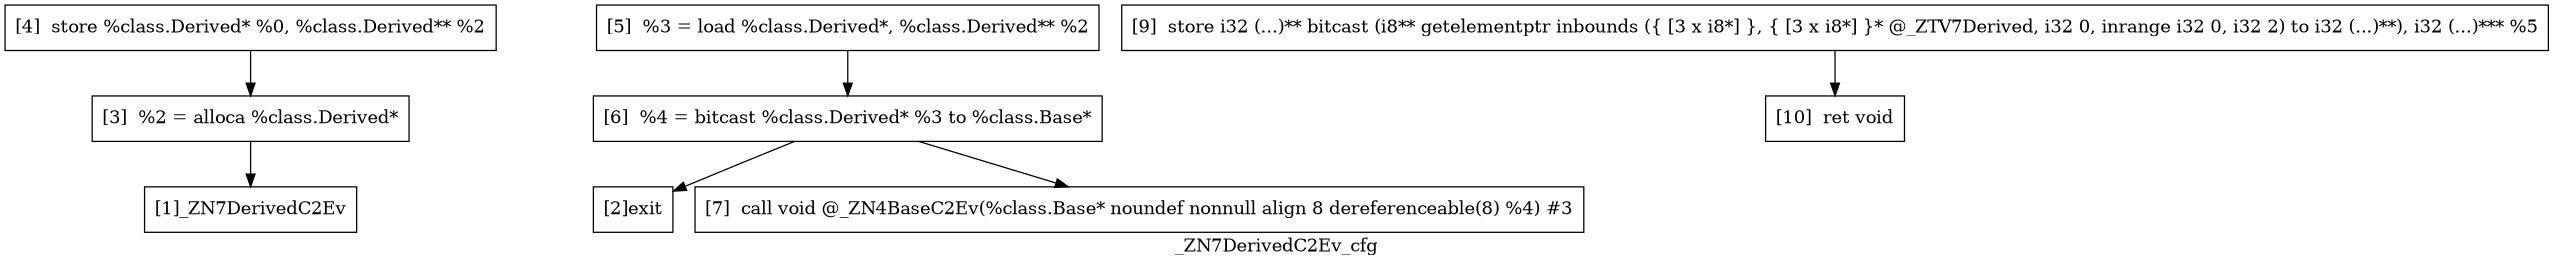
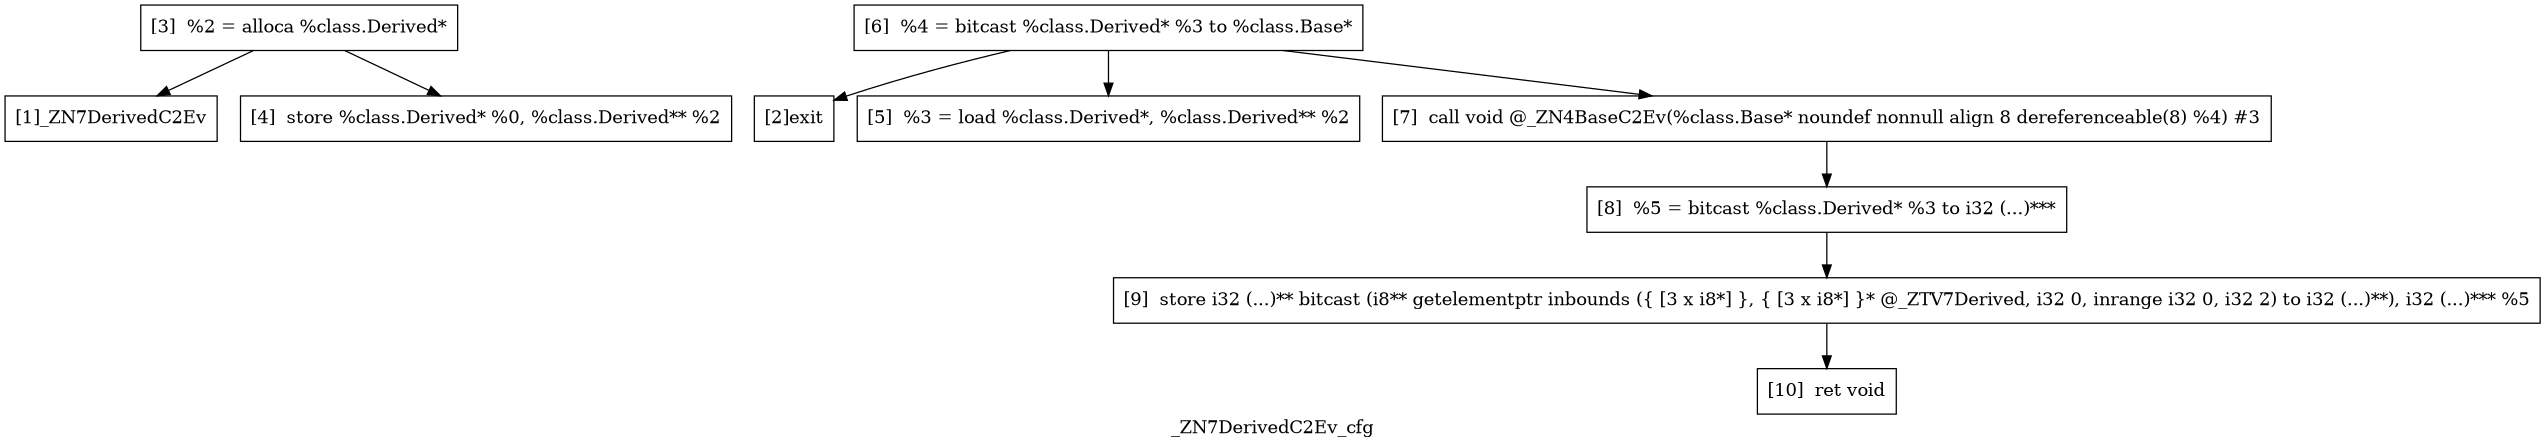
(251, 67) -> (387, 71)
(848, 67) -> (1108, 67)
none -> (1827, 210)
